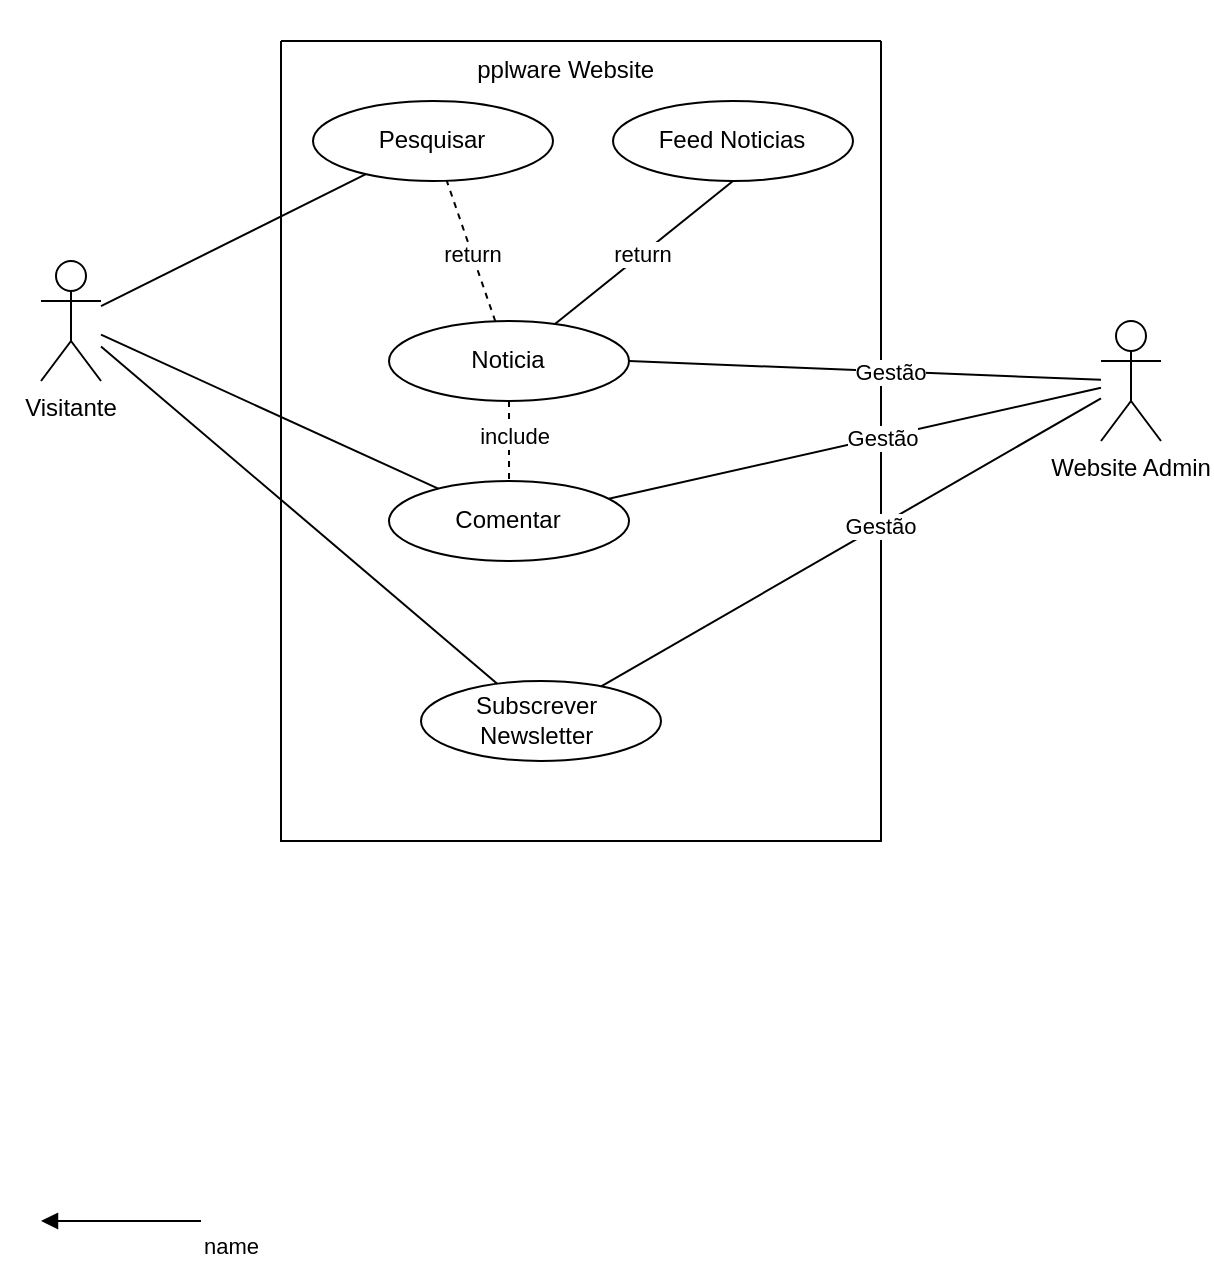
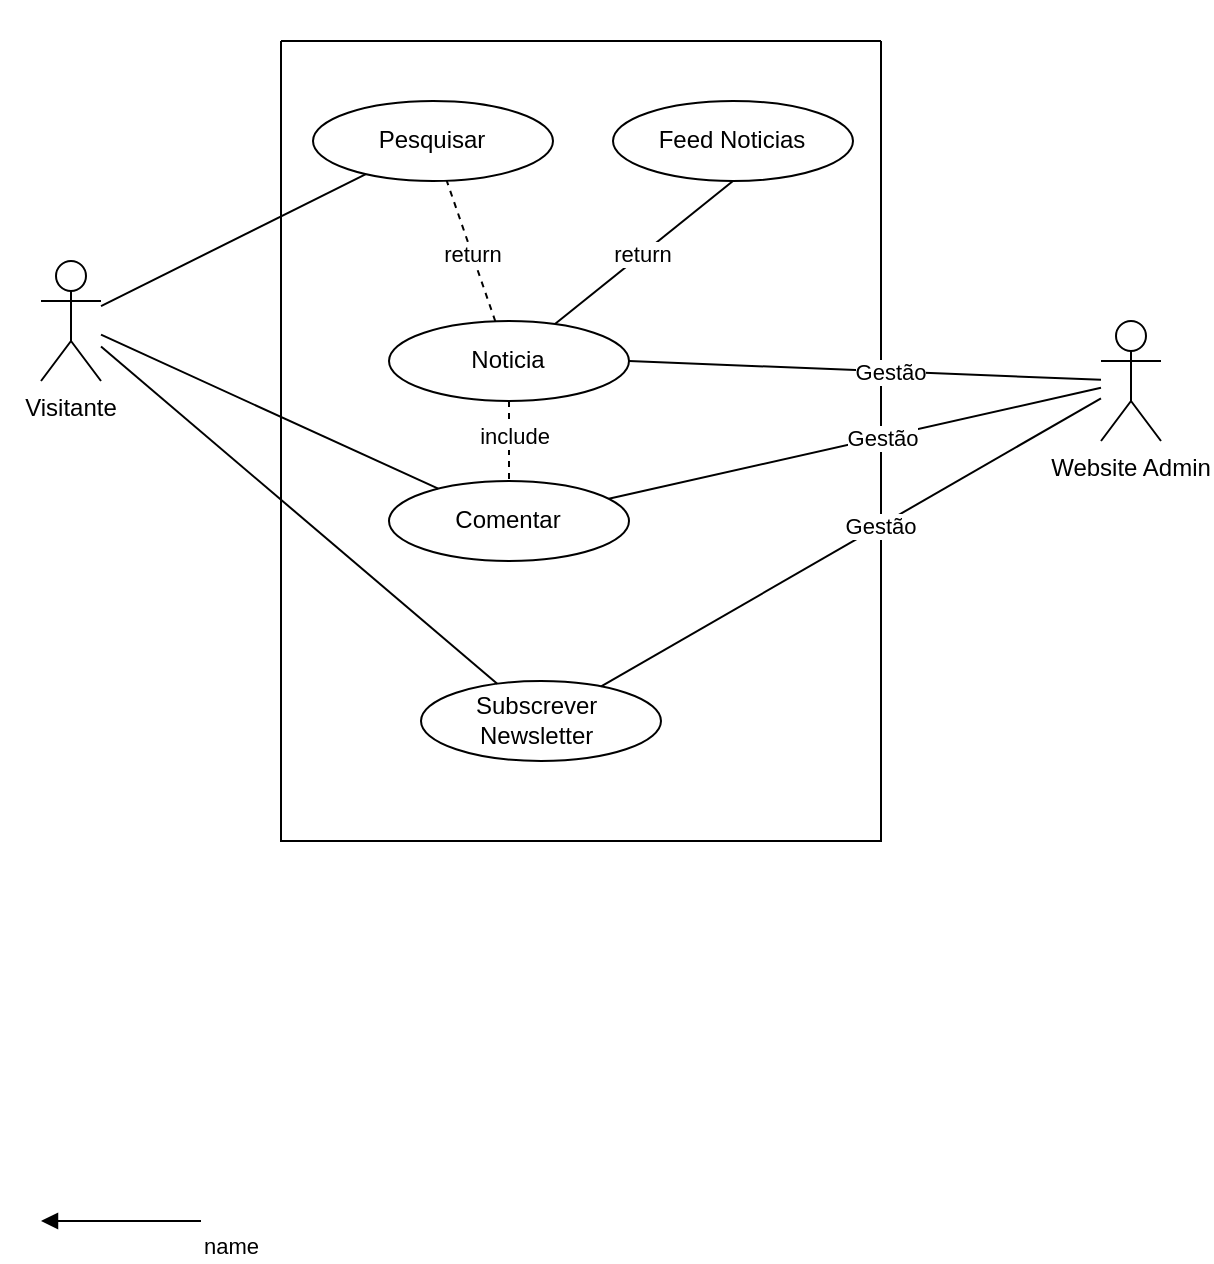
(569, 71) -> none
